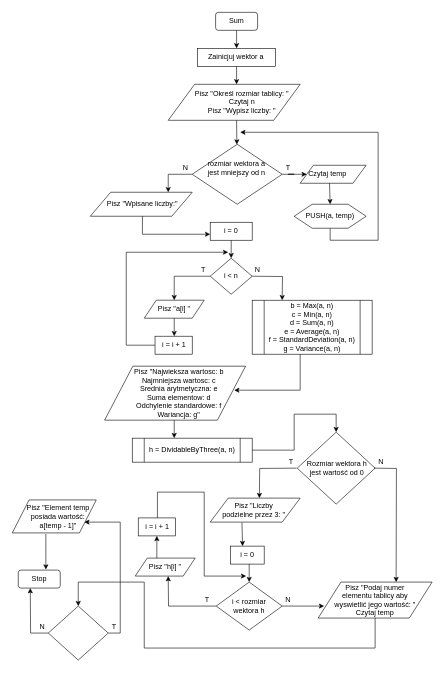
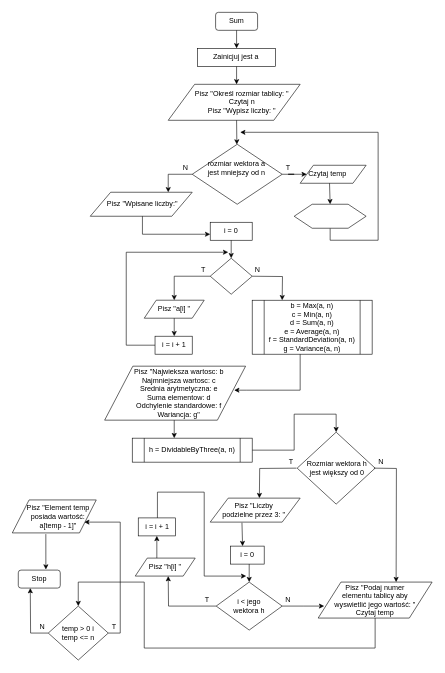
(236, 57) -> (236, 57)
(330, 216) -> none
(231, 276) -> none
(337, 468) -> (337, 468)
(249, 606) -> (249, 606)
none -> (78, 633)
